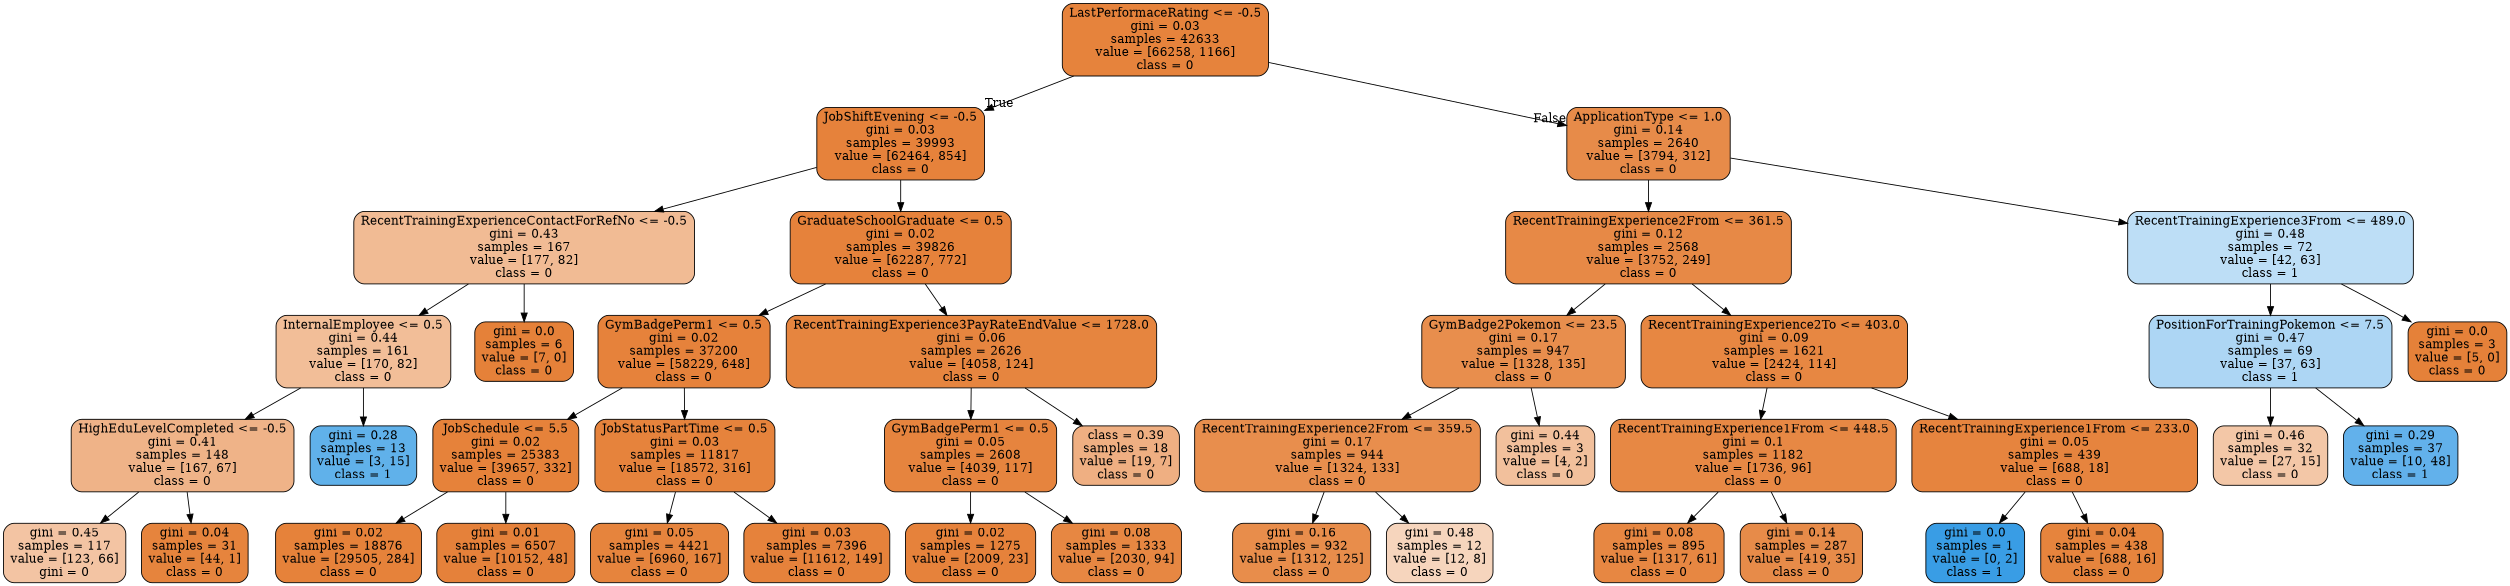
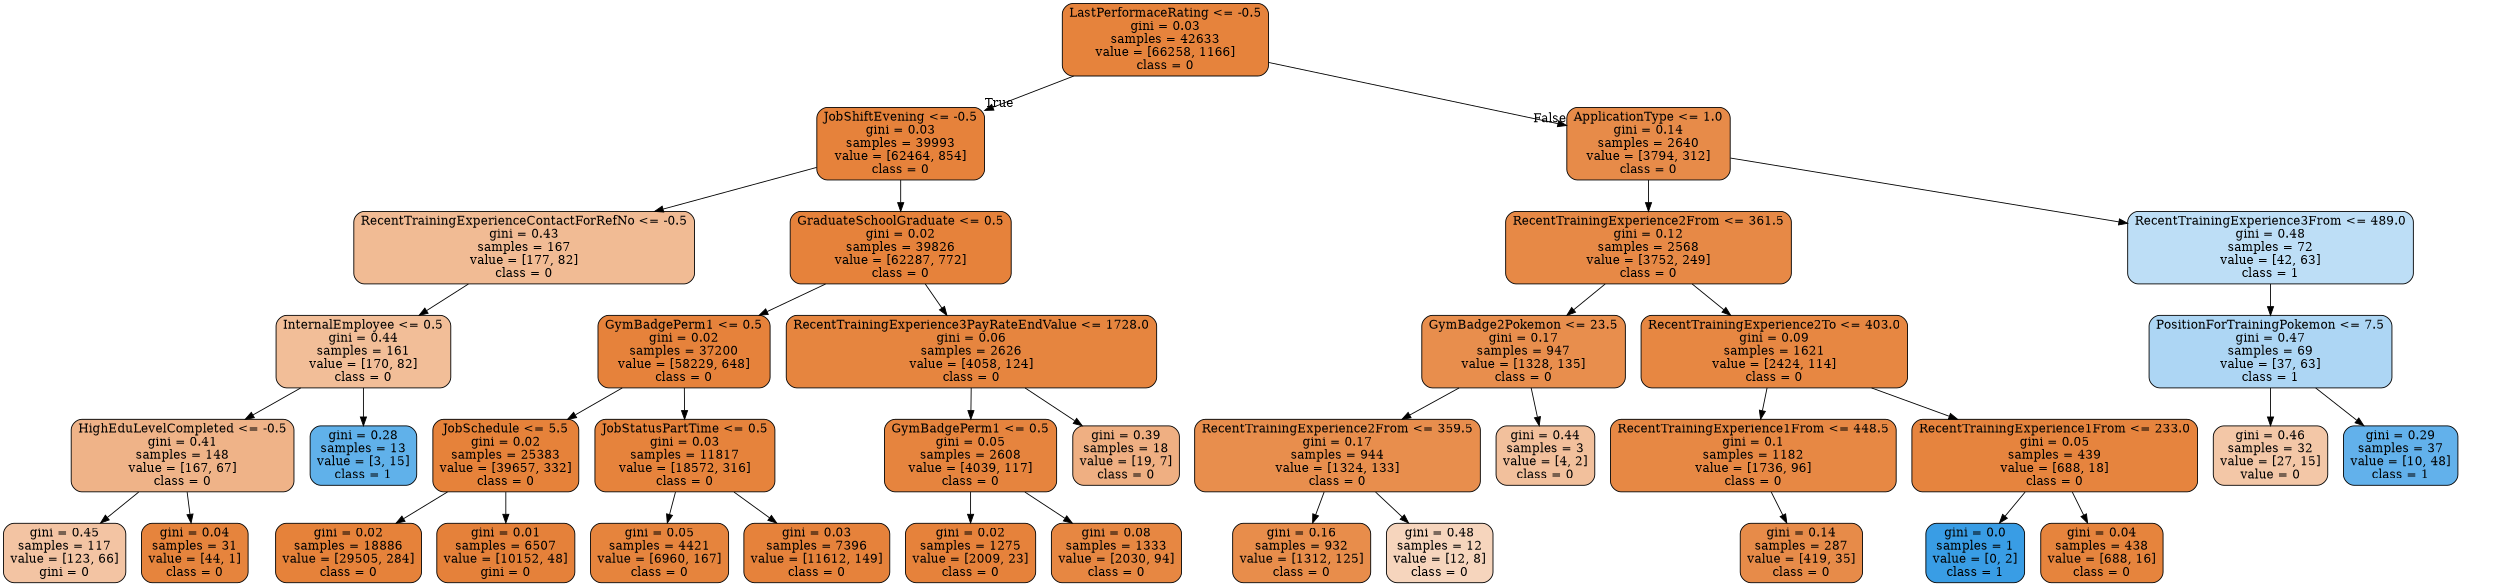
(524, 352) -> none
(2457, 352) -> none
(1126, 456) -> (1126, 456)
(2271, 456) -> (2271, 456)
(349, 553) -> (349, 553)
(506, 553) -> (506, 553)
(1659, 553) -> none
